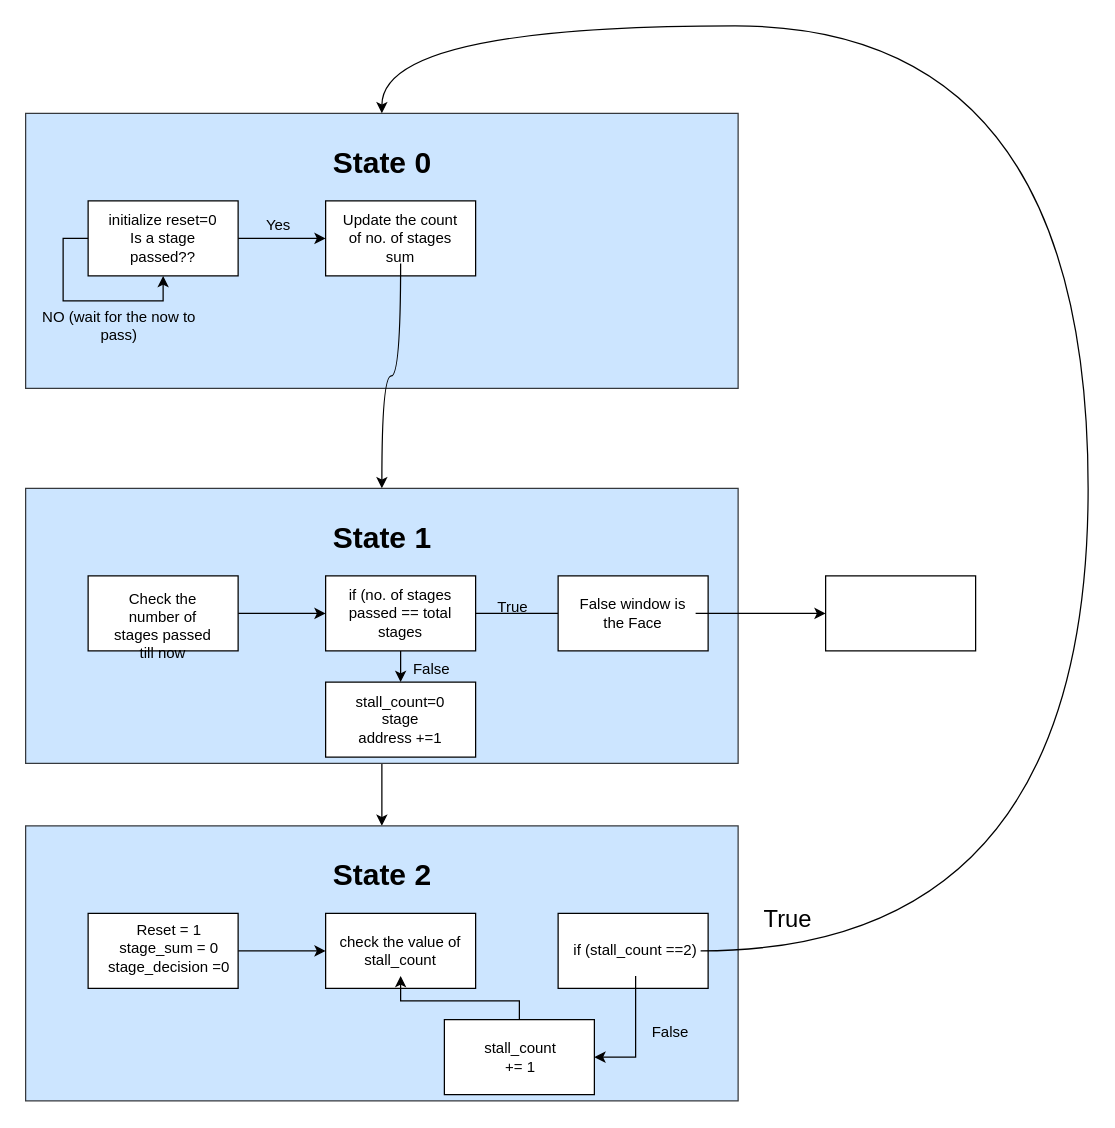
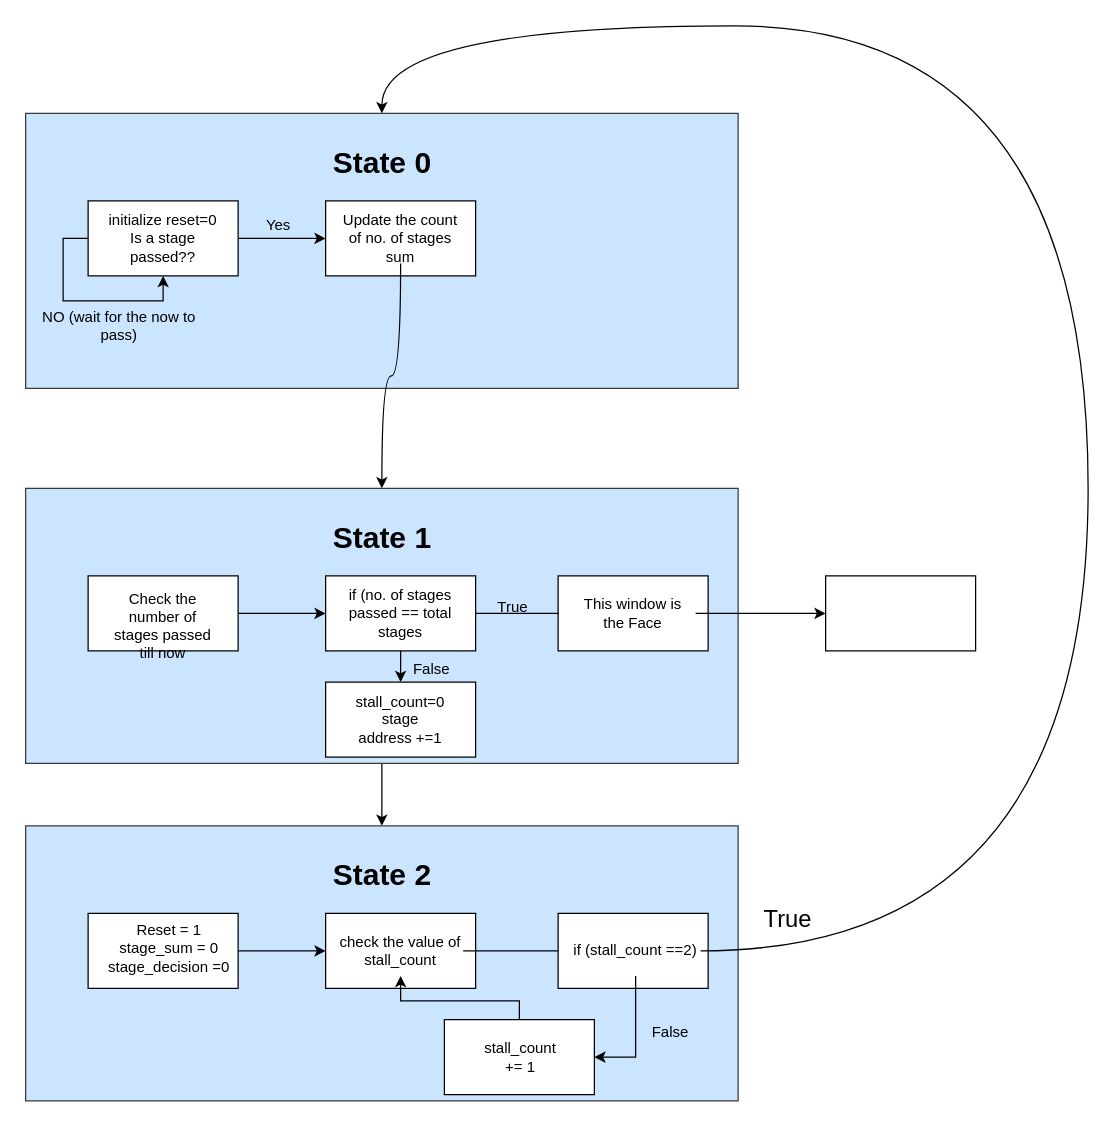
(633, 613) -> (633, 613)
none -> (510, 951)
